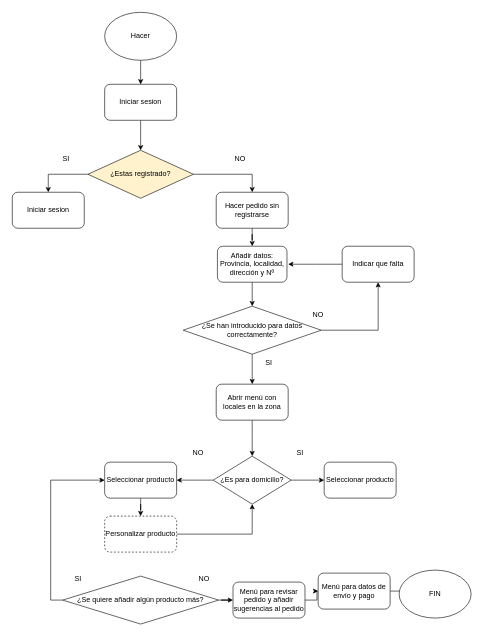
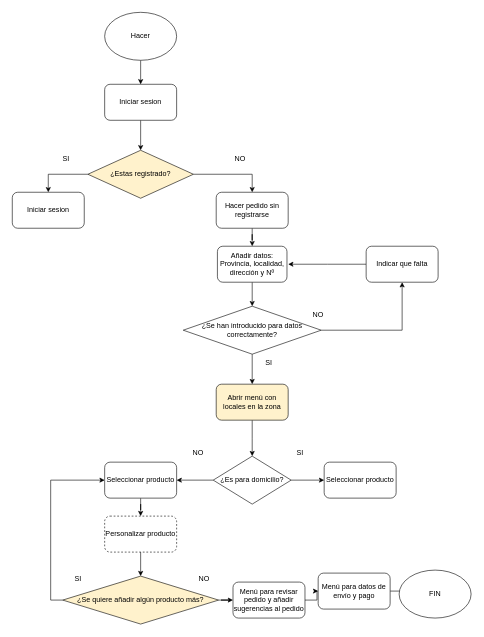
(378, 264) -> (402, 264)
(252, 402) -> (252, 402)
(252, 509) -> (141, 562)
(141, 600) -> (141, 600)
